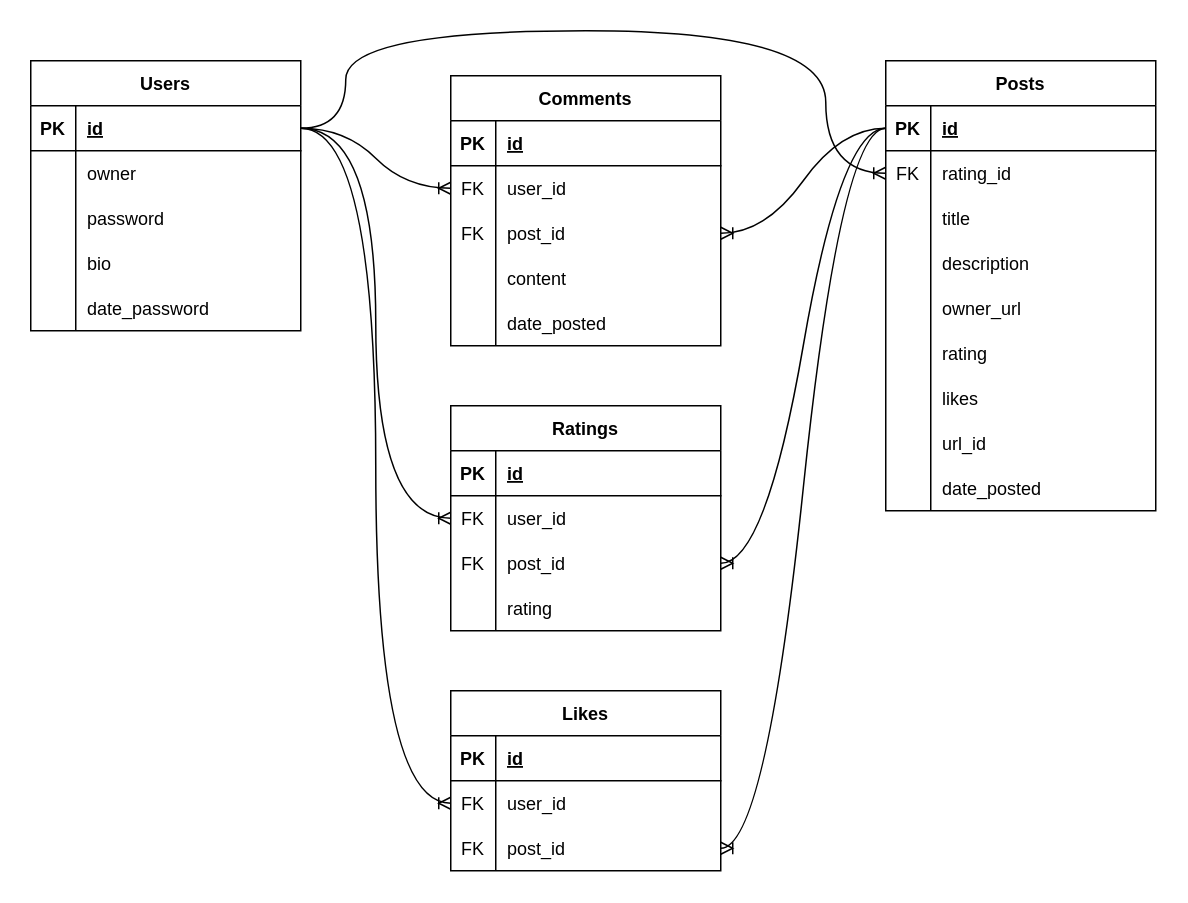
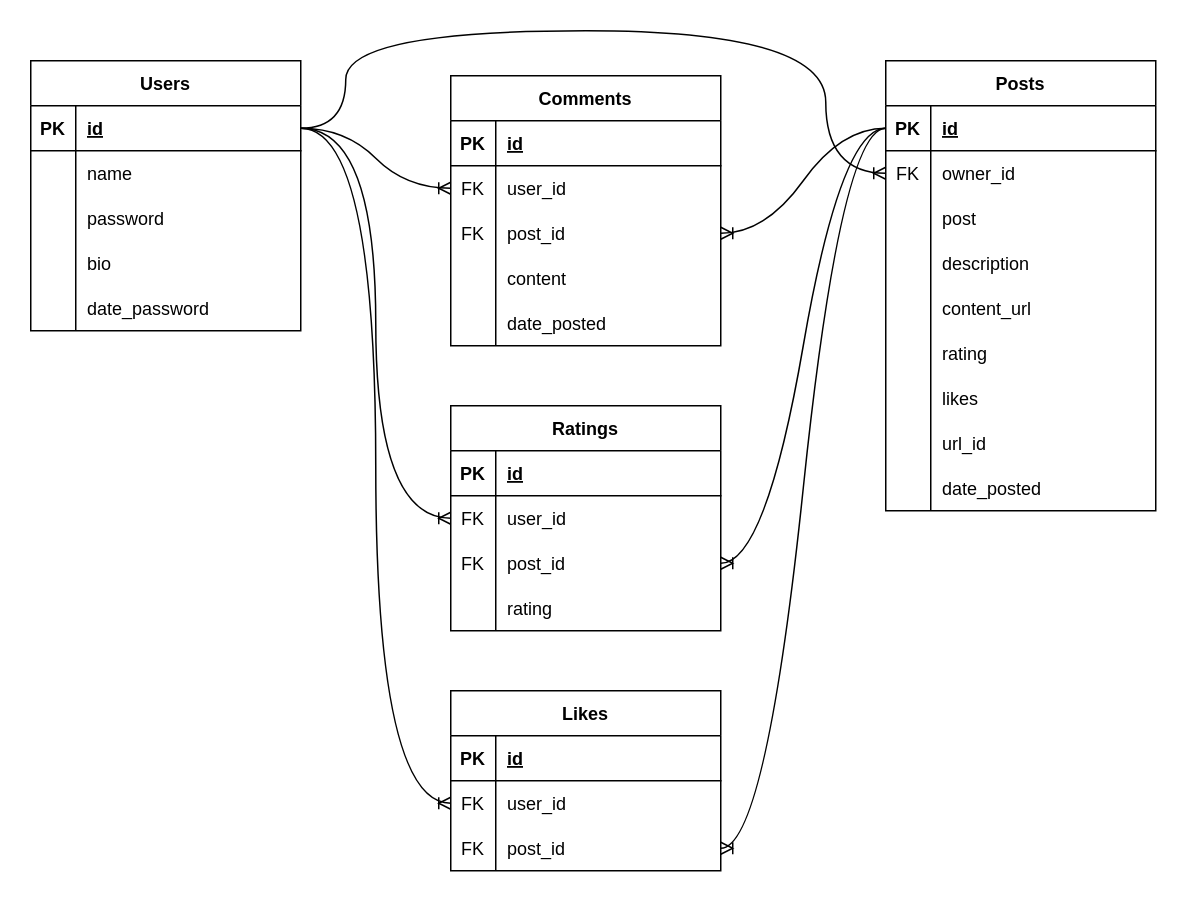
(112, 174) -> (107, 174)
(983, 174) -> (980, 174)
(963, 219) -> (962, 219)
(985, 309) -> (995, 309)
